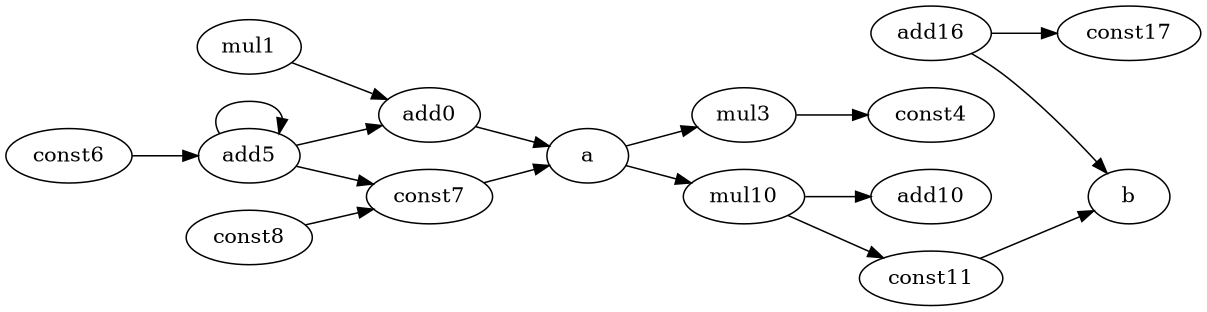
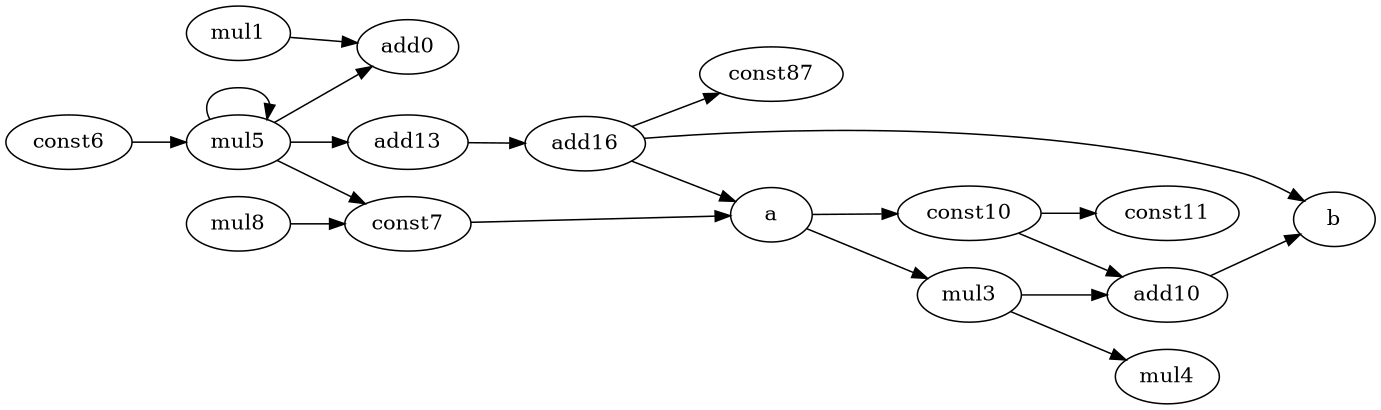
(1129, 33) -> (771, 74)
(931, 115) -> (1167, 377)
(505, 134) -> (676, 178)
none -> (408, 142)
(249, 156) -> (238, 142)
(744, 197) -> (969, 213)
(249, 237) -> (238, 224)
(1030, 237) -> (1248, 258)
none -> (1056, 295)
